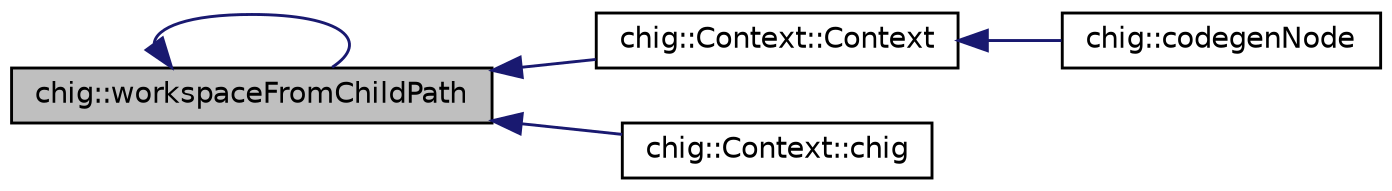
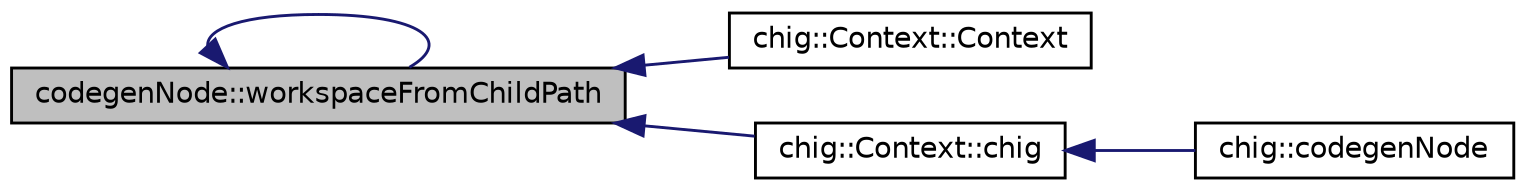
(1024, 41) -> (1145, 151)
(252, 96) -> (318, 96)
